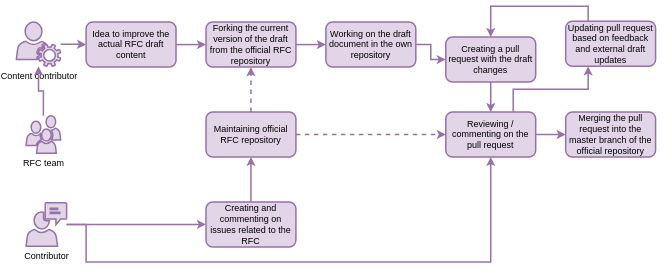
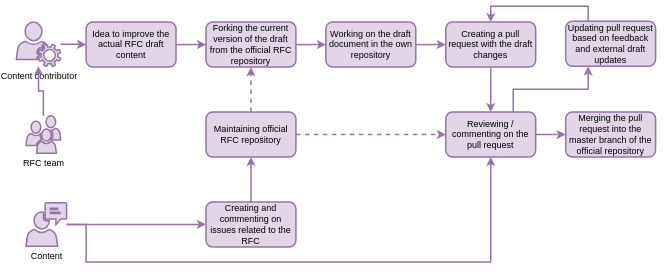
(491, 60) -> (491, 45)
(47, 257) -> (47, 257)
